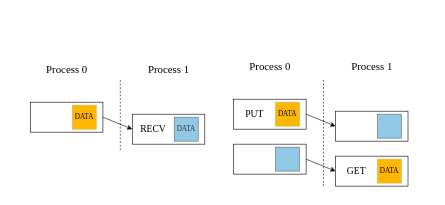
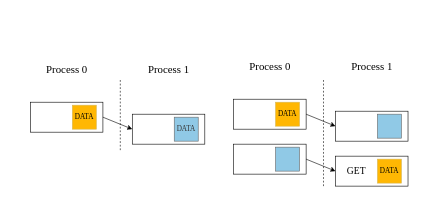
(255, 114) -> none
(153, 129) -> none
